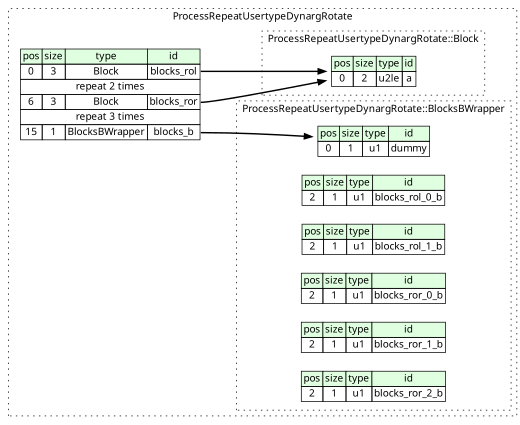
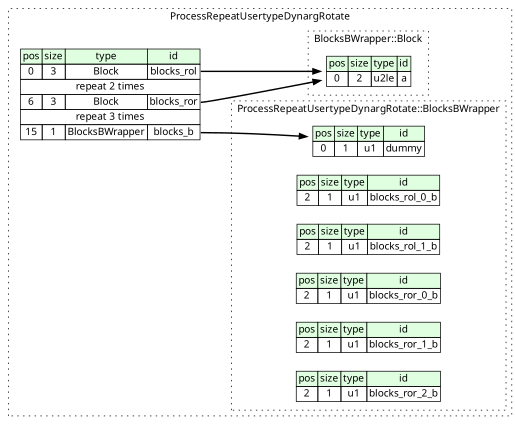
(373, 39) -> (368, 39)
